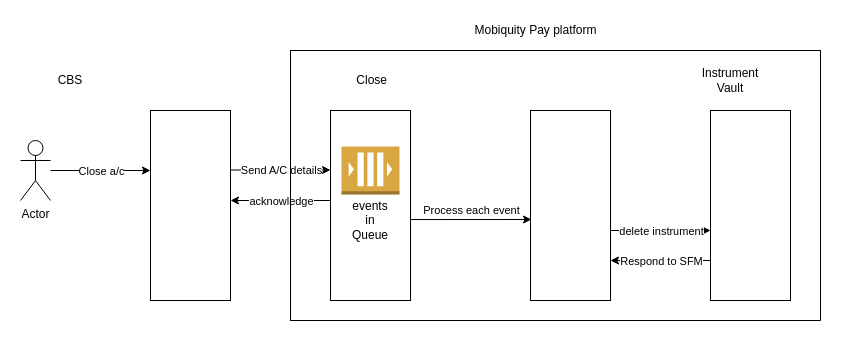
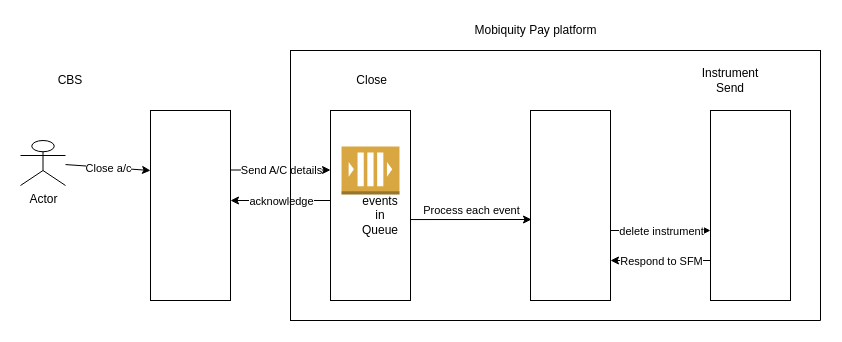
(731, 81) -> (731, 81)
(36, 171) -> (43, 163)
(371, 221) -> (381, 216)
